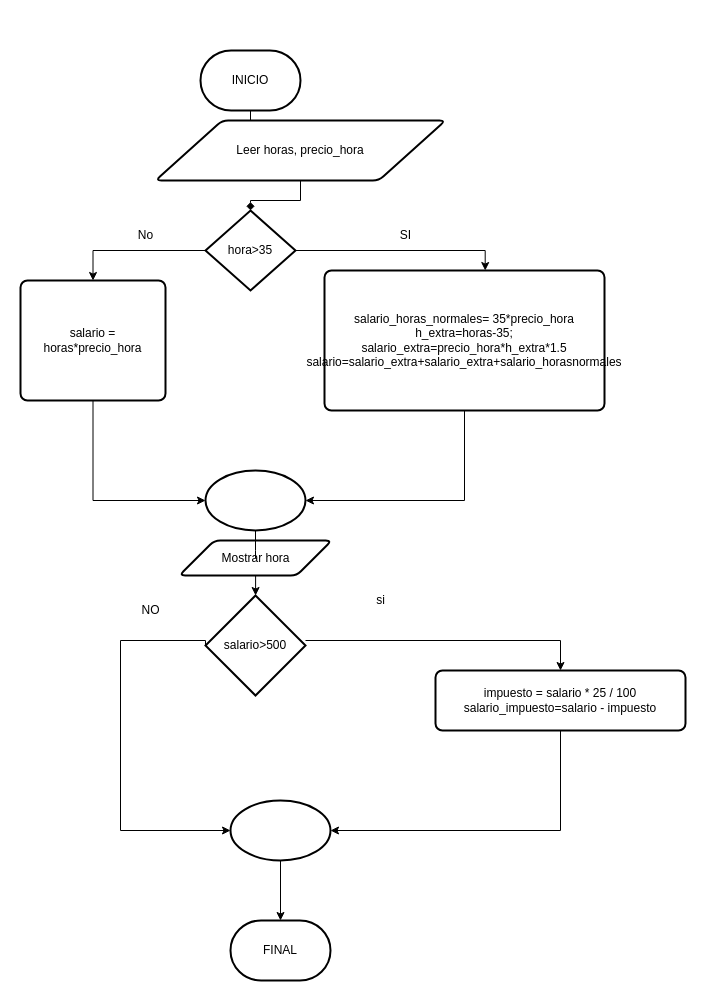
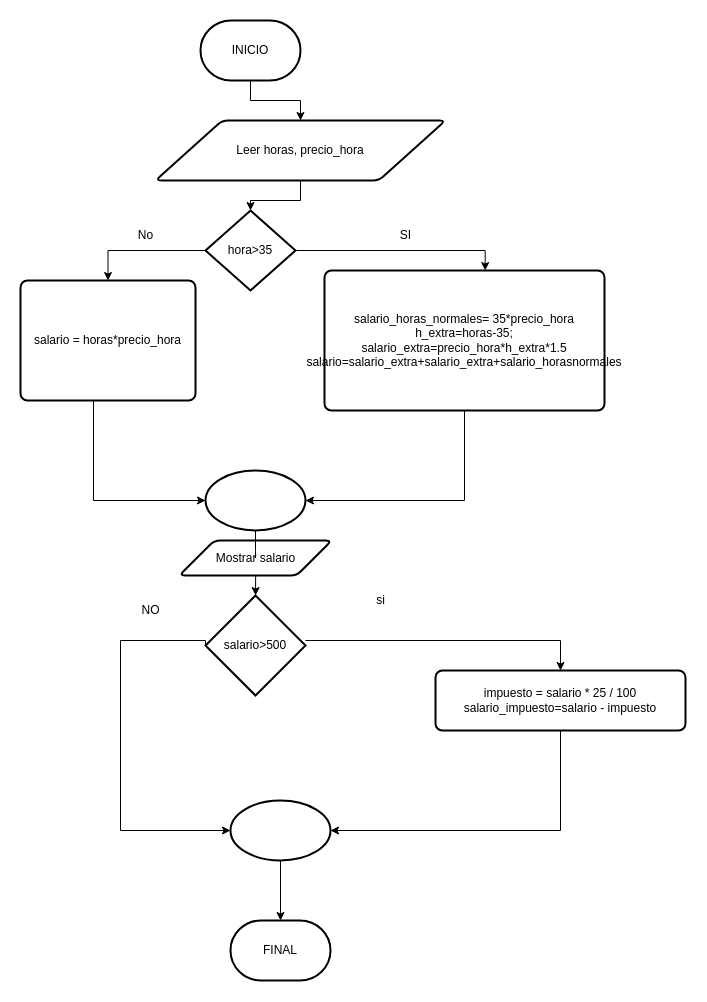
(251, 81) -> (251, 51)
(252, 201) -> (252, 201)
(93, 341) -> (108, 341)
(256, 559) -> (256, 559)
